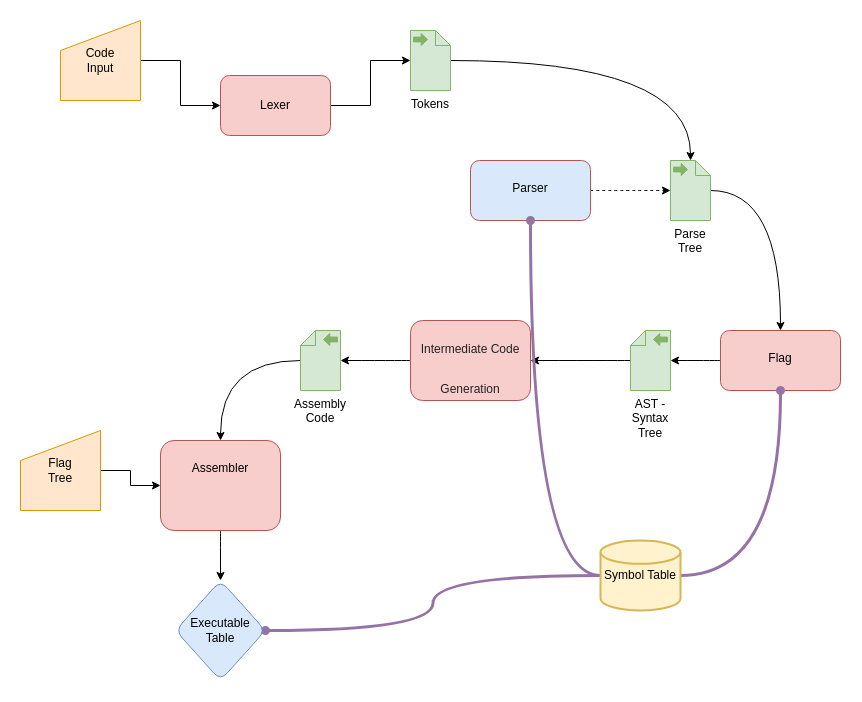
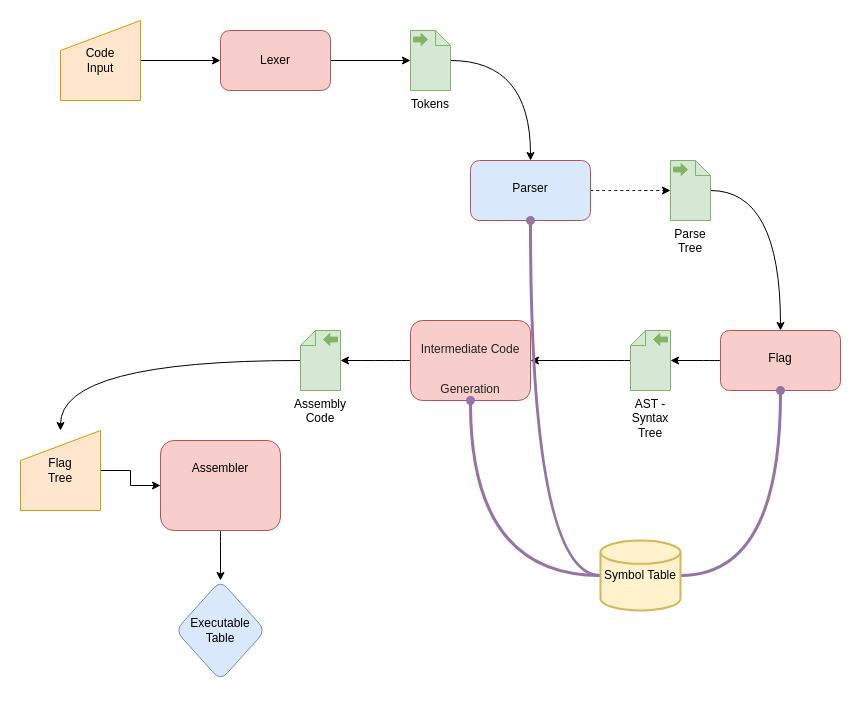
(594, 73) -> (516, 92)
(276, 106) -> (276, 61)
(239, 381) -> (166, 368)
(431, 608) -> (493, 516)
